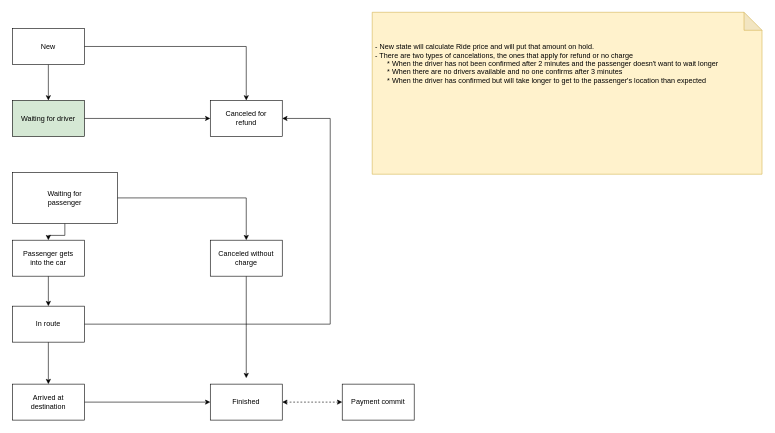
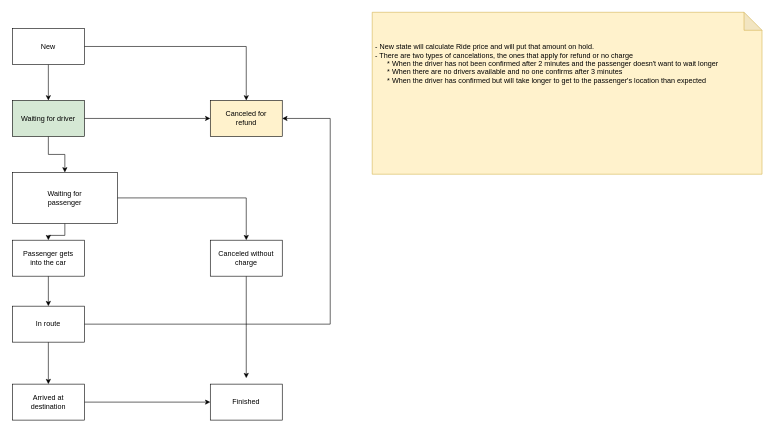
(246, 119) -> (246, 119)
none -> (48, 154)
(336, 402) -> none
(378, 402) -> none
